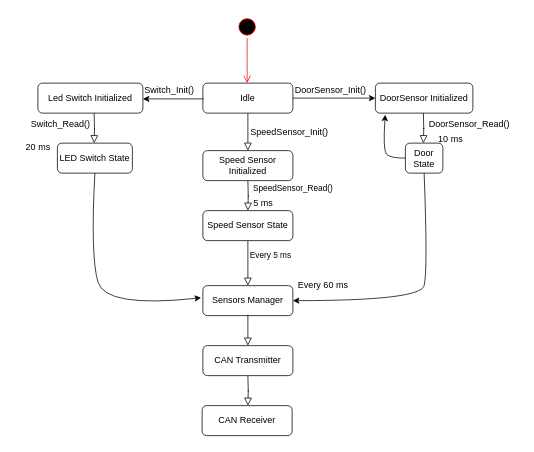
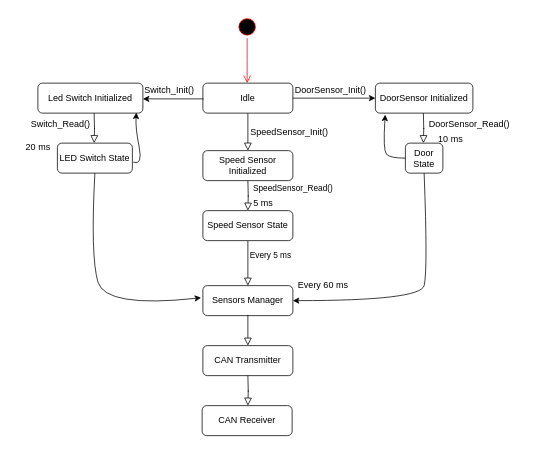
none -> (138, 142)
